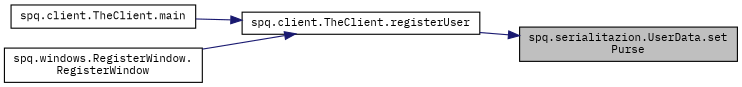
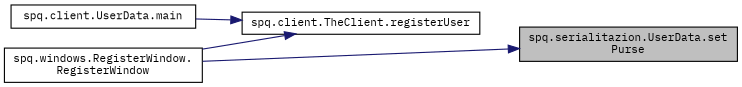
(103, 17) -> (103, 17)
(494, 34) -> (355, 55)
